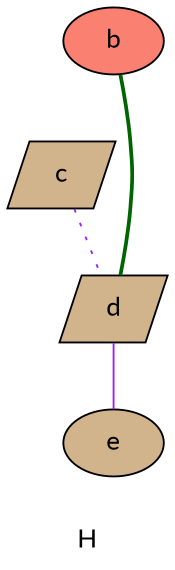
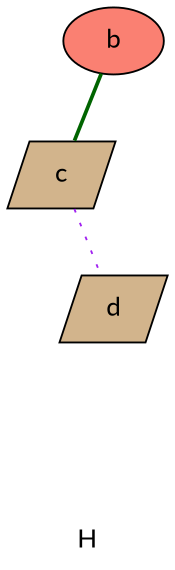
(132, 175) -> (88, 107)
(114, 443) -> none
